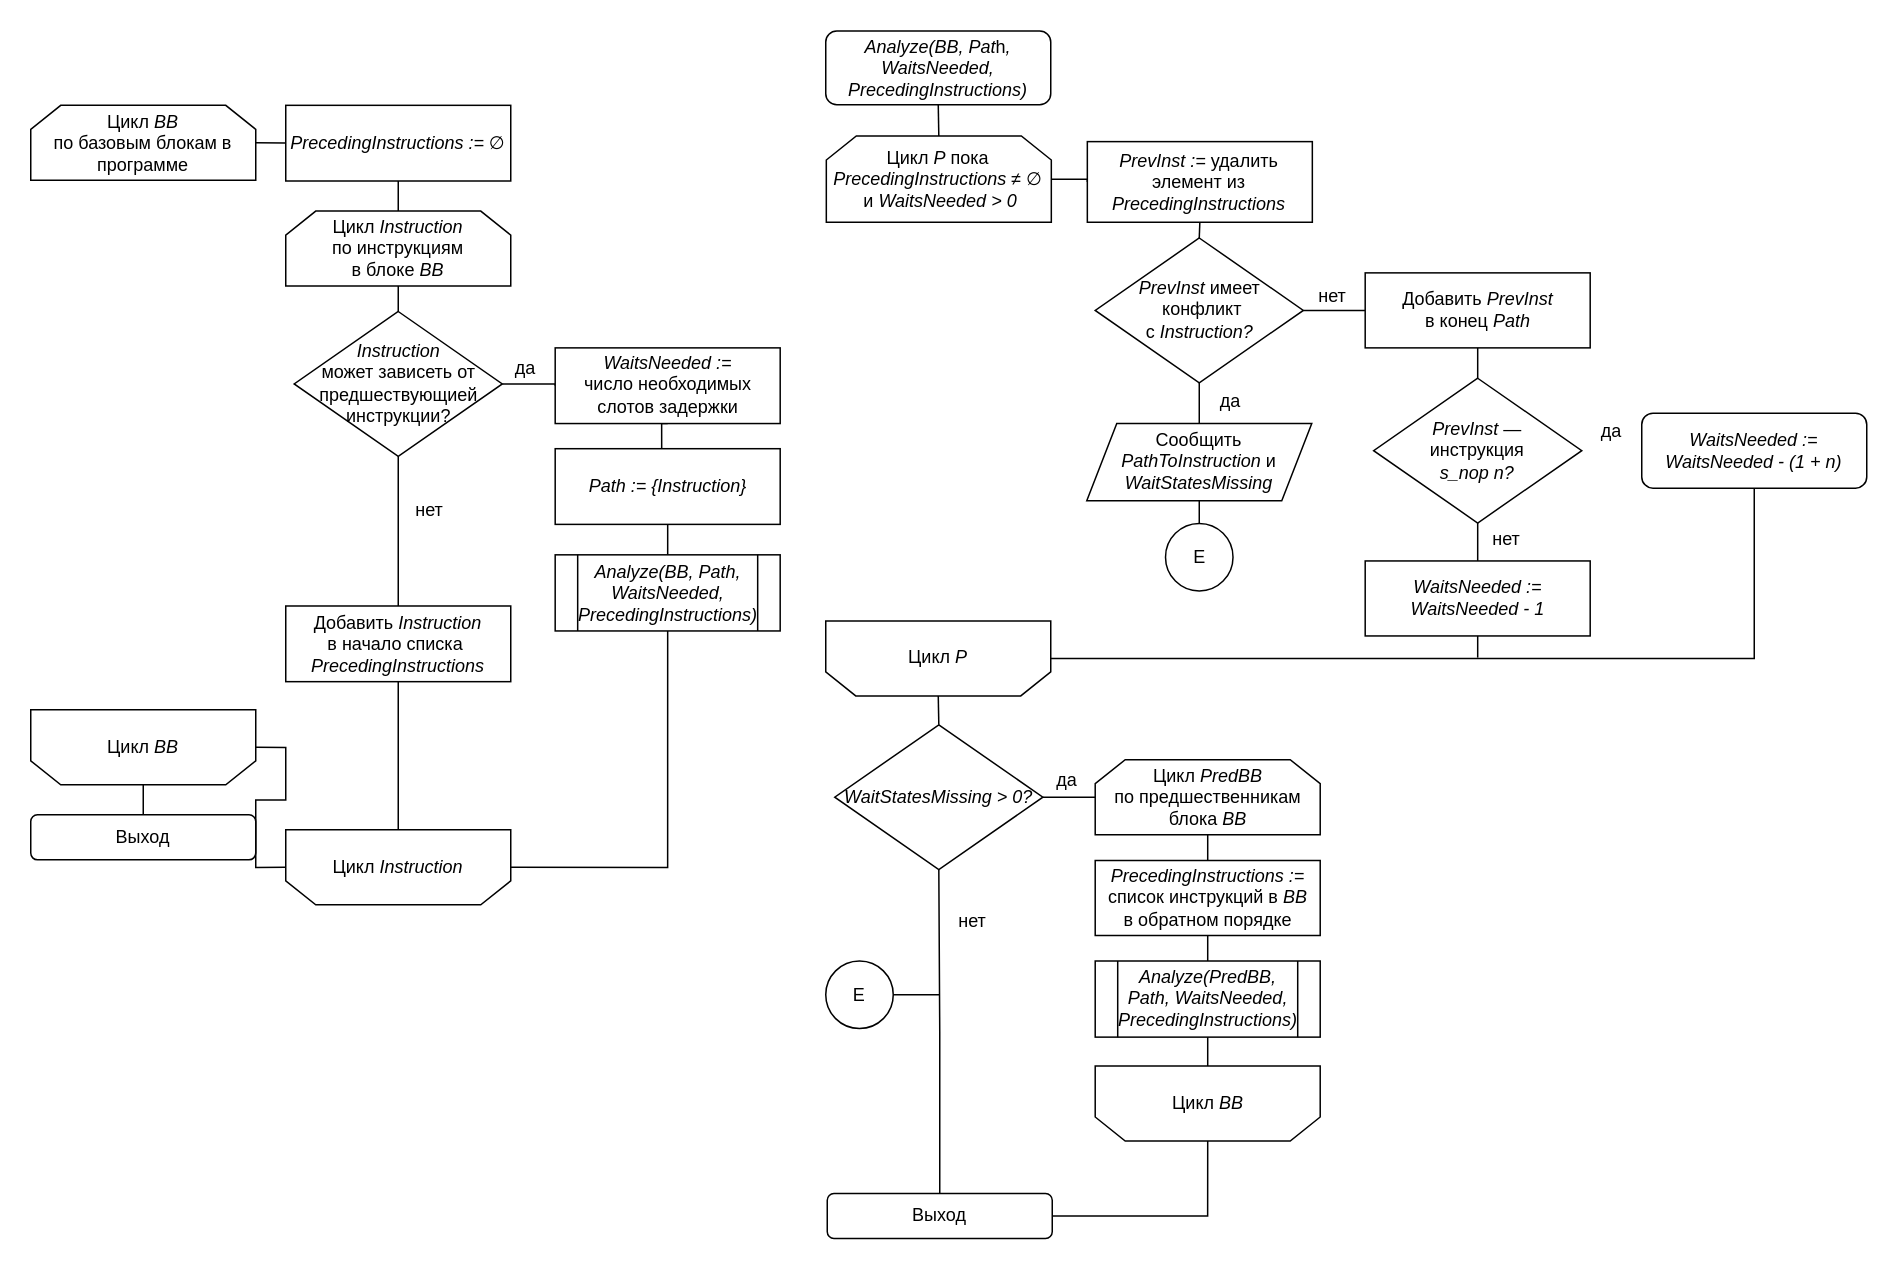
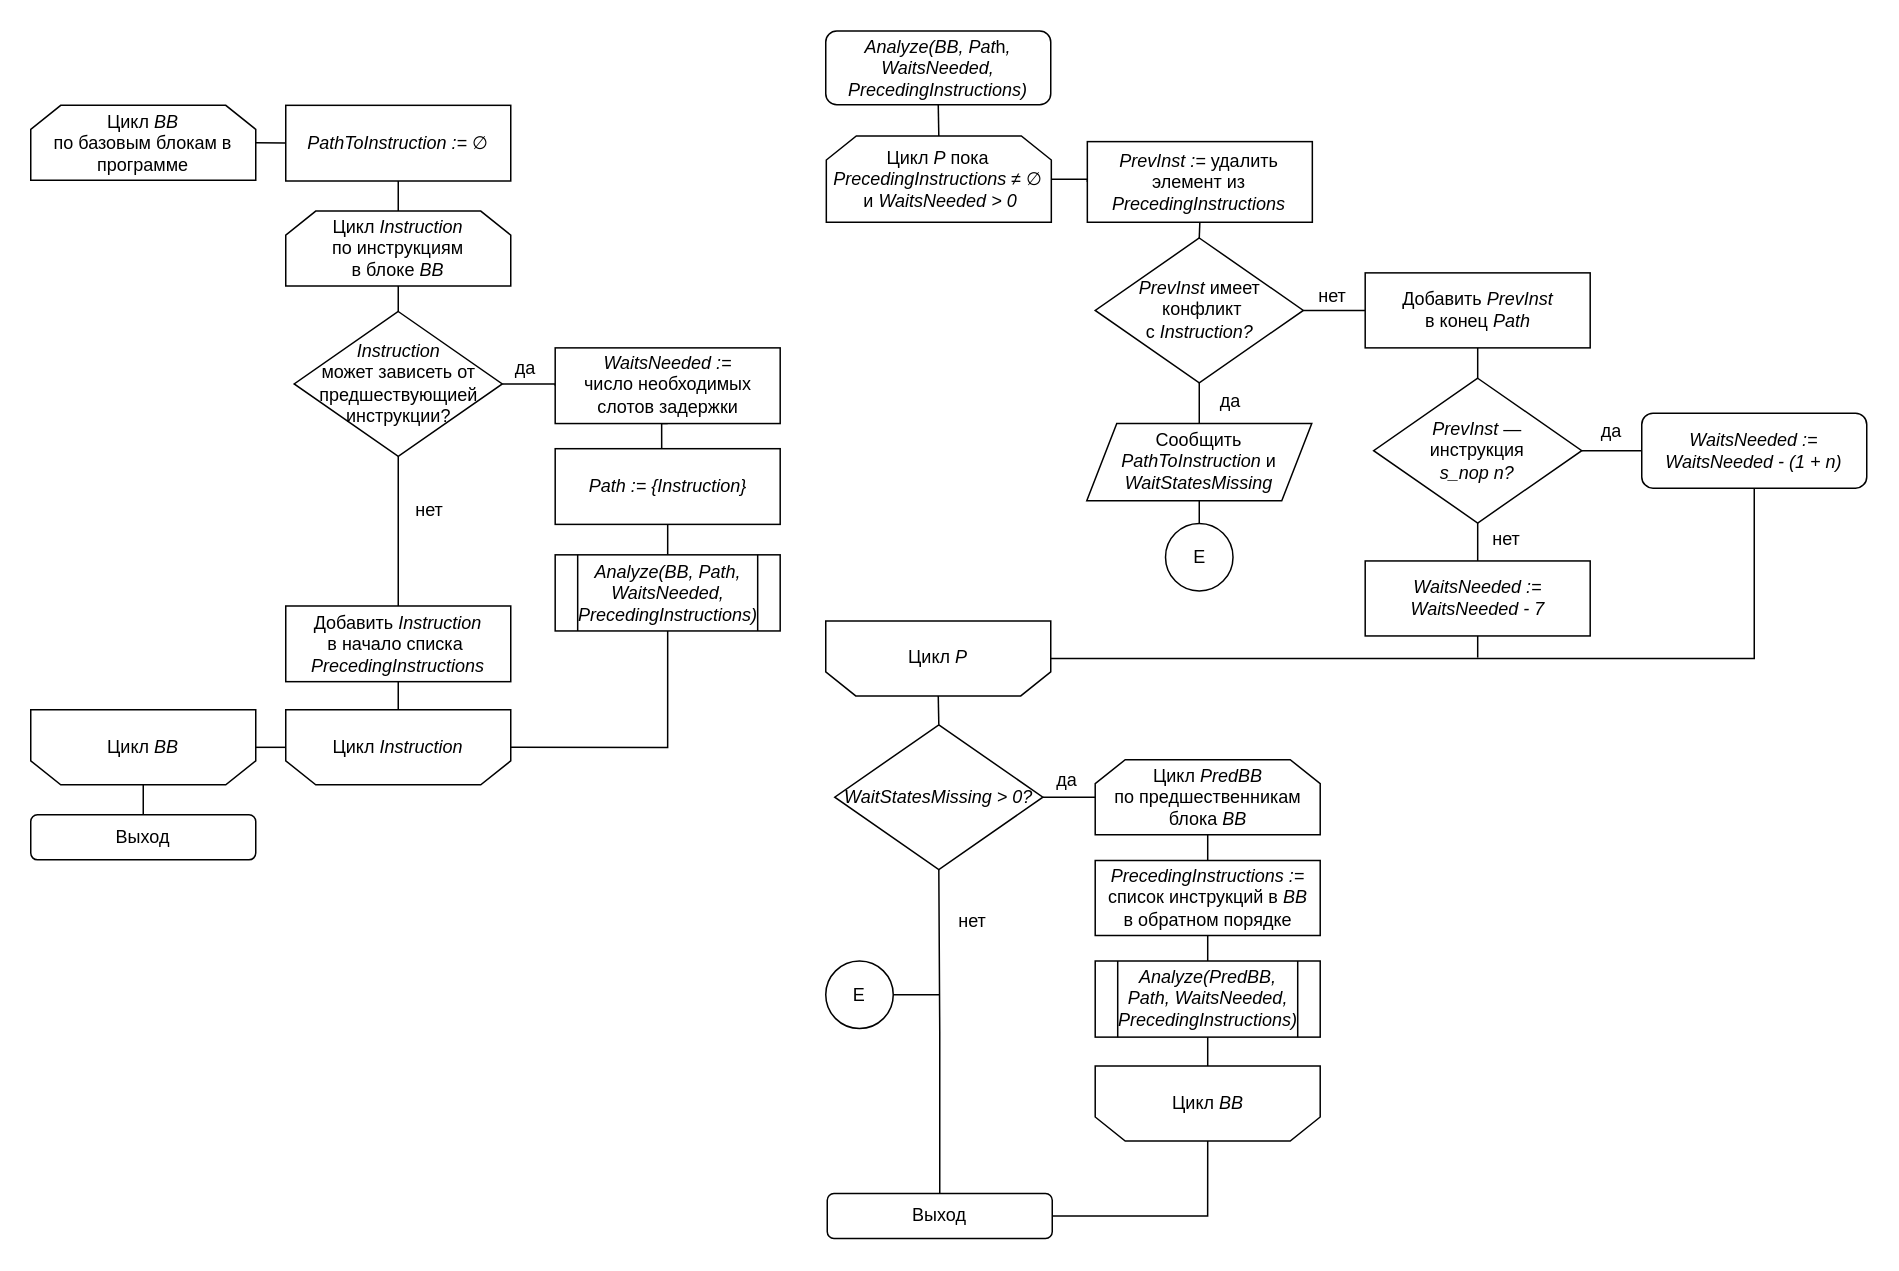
(398, 143) -> (398, 143)
none -> (1611, 450)
(1478, 598) -> (1478, 598)
(398, 867) -> (398, 747)
